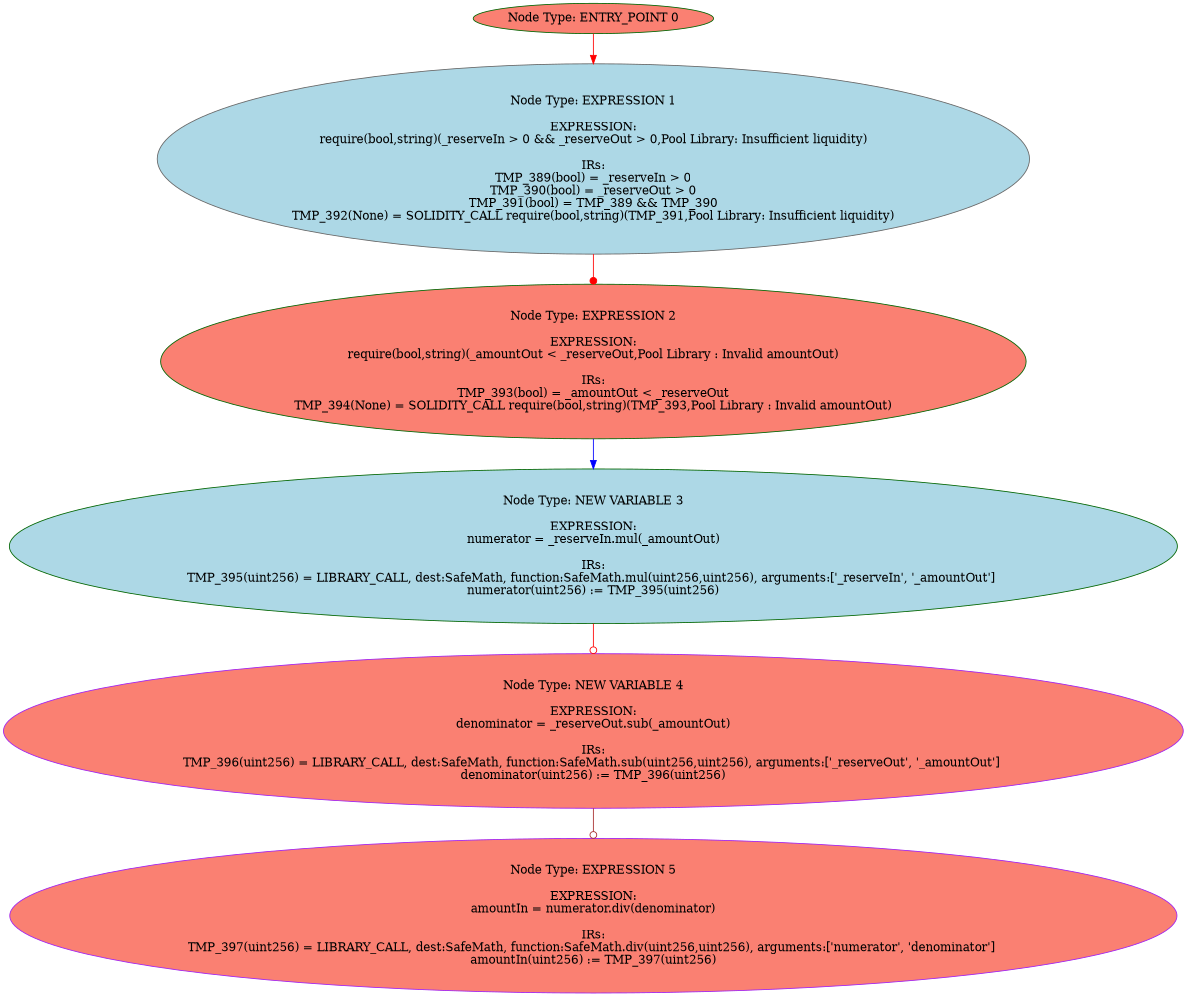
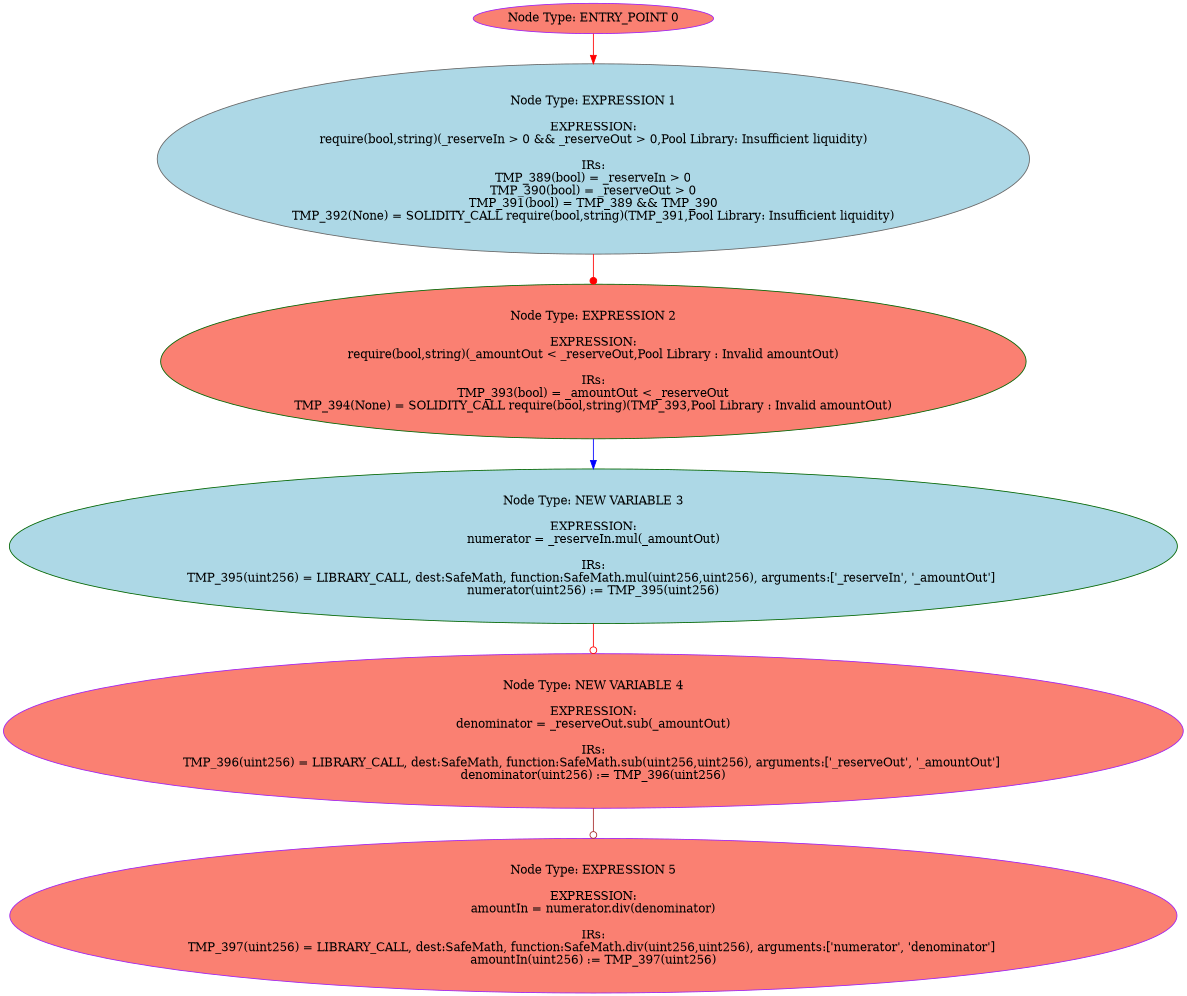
(593, 18) -> (593, 18)
